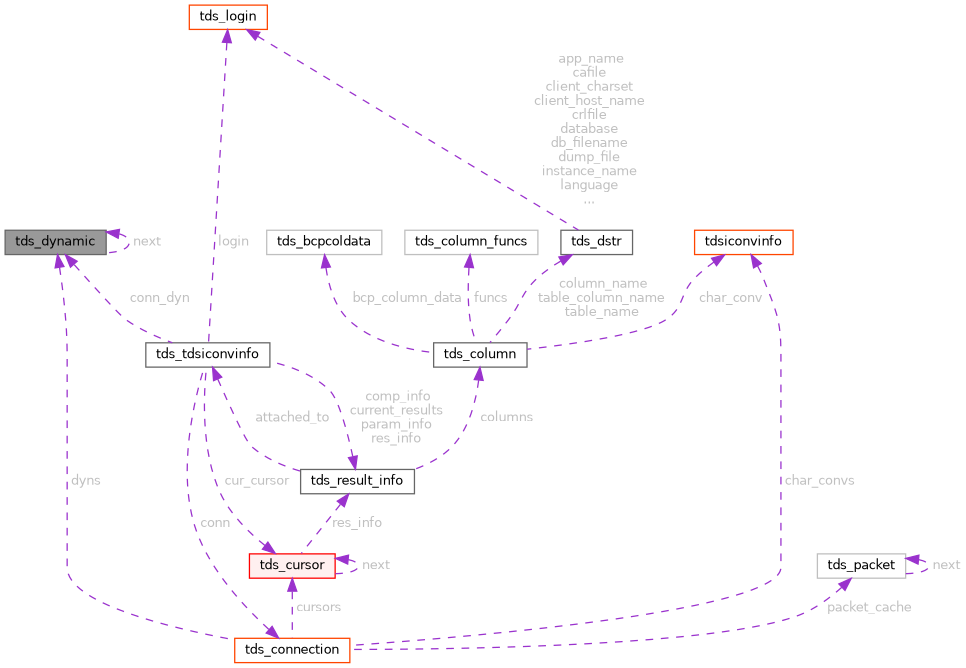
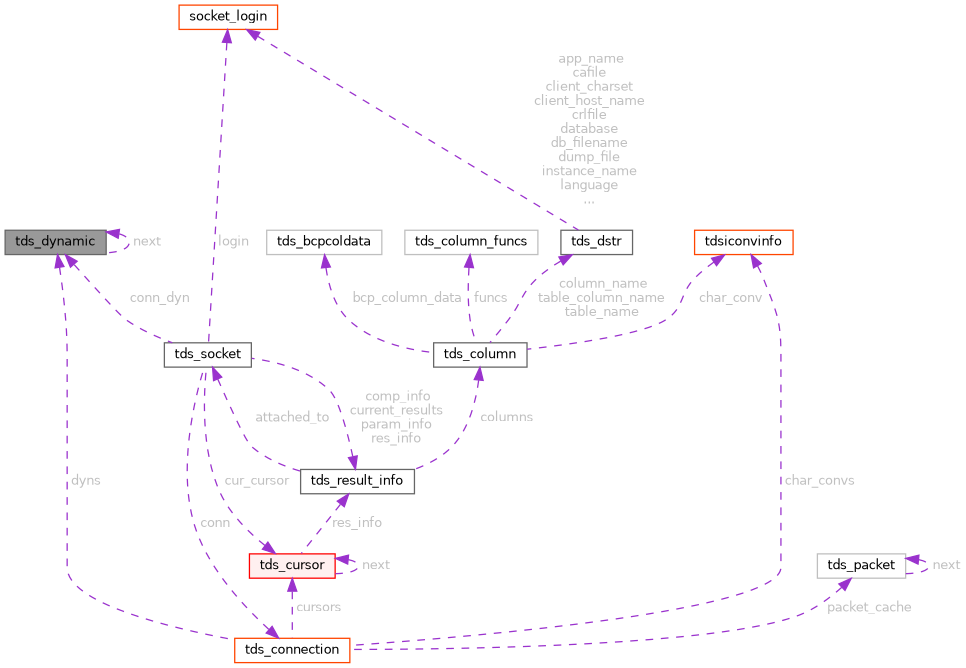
(228, 17) -> (228, 17)
(208, 355) -> (208, 355)
